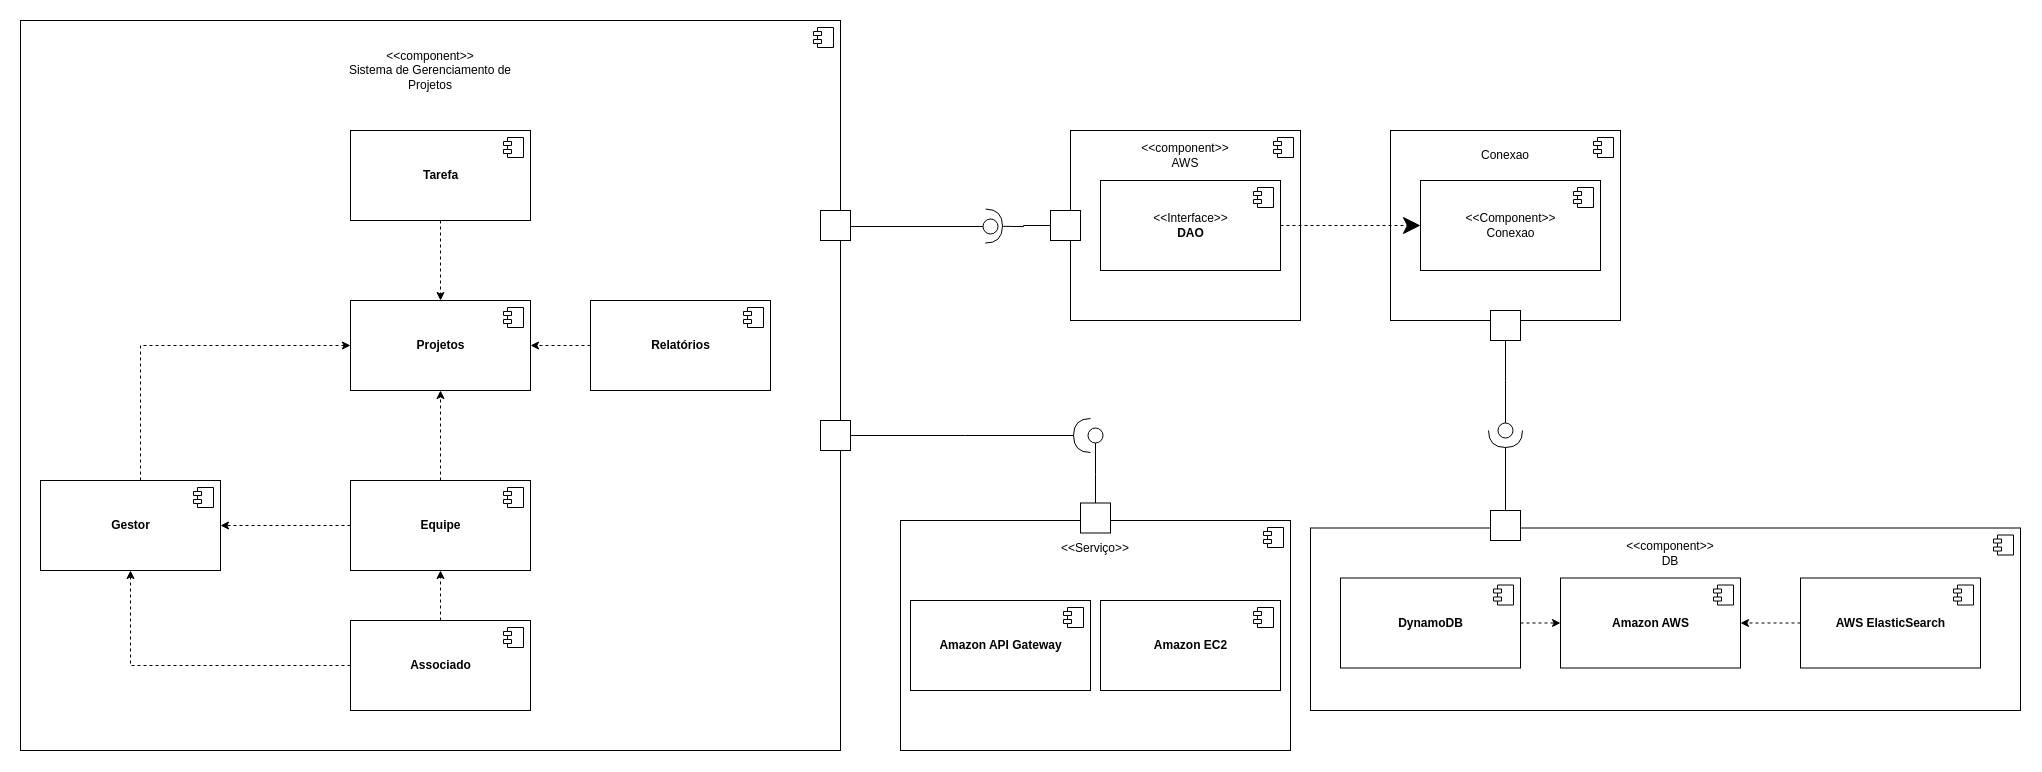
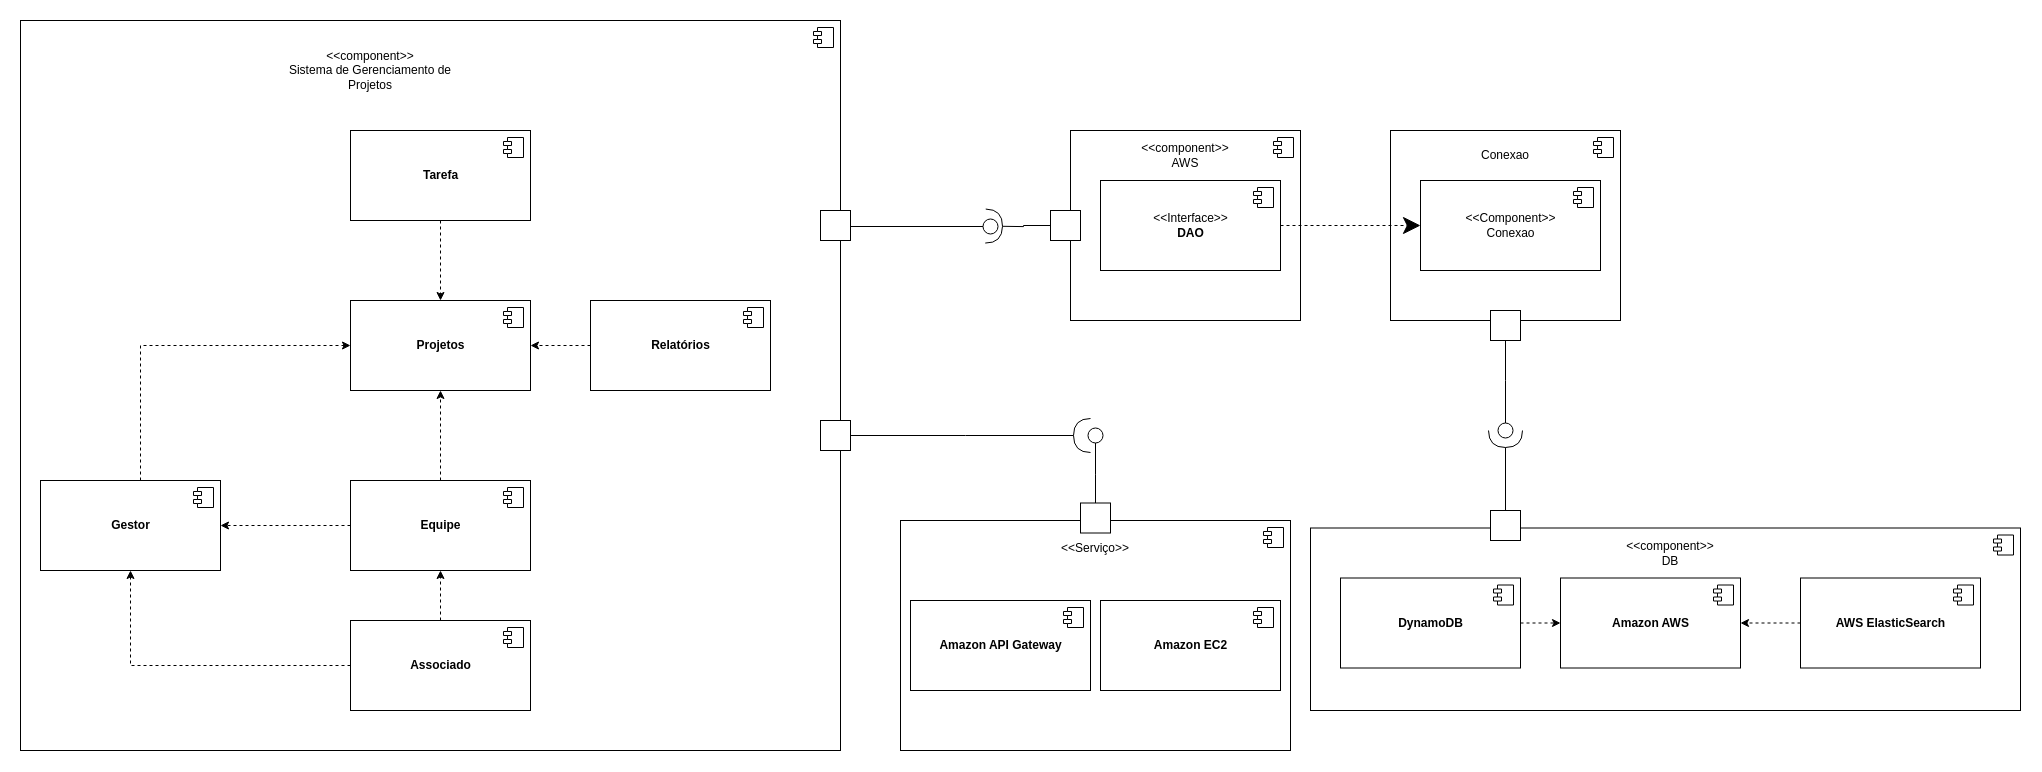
(431, 71) -> (371, 71)
